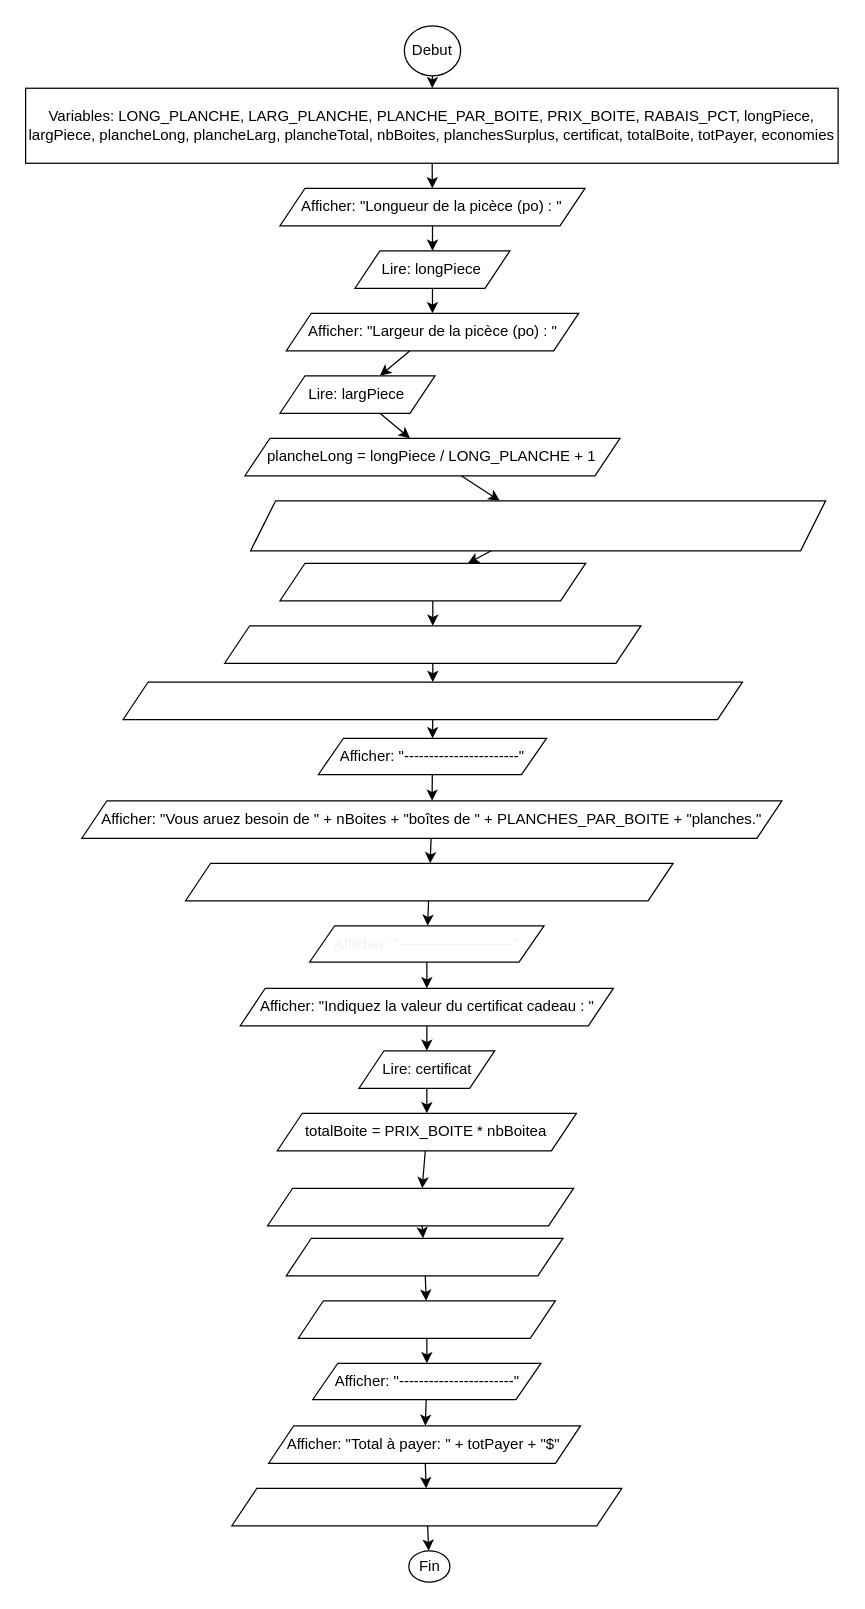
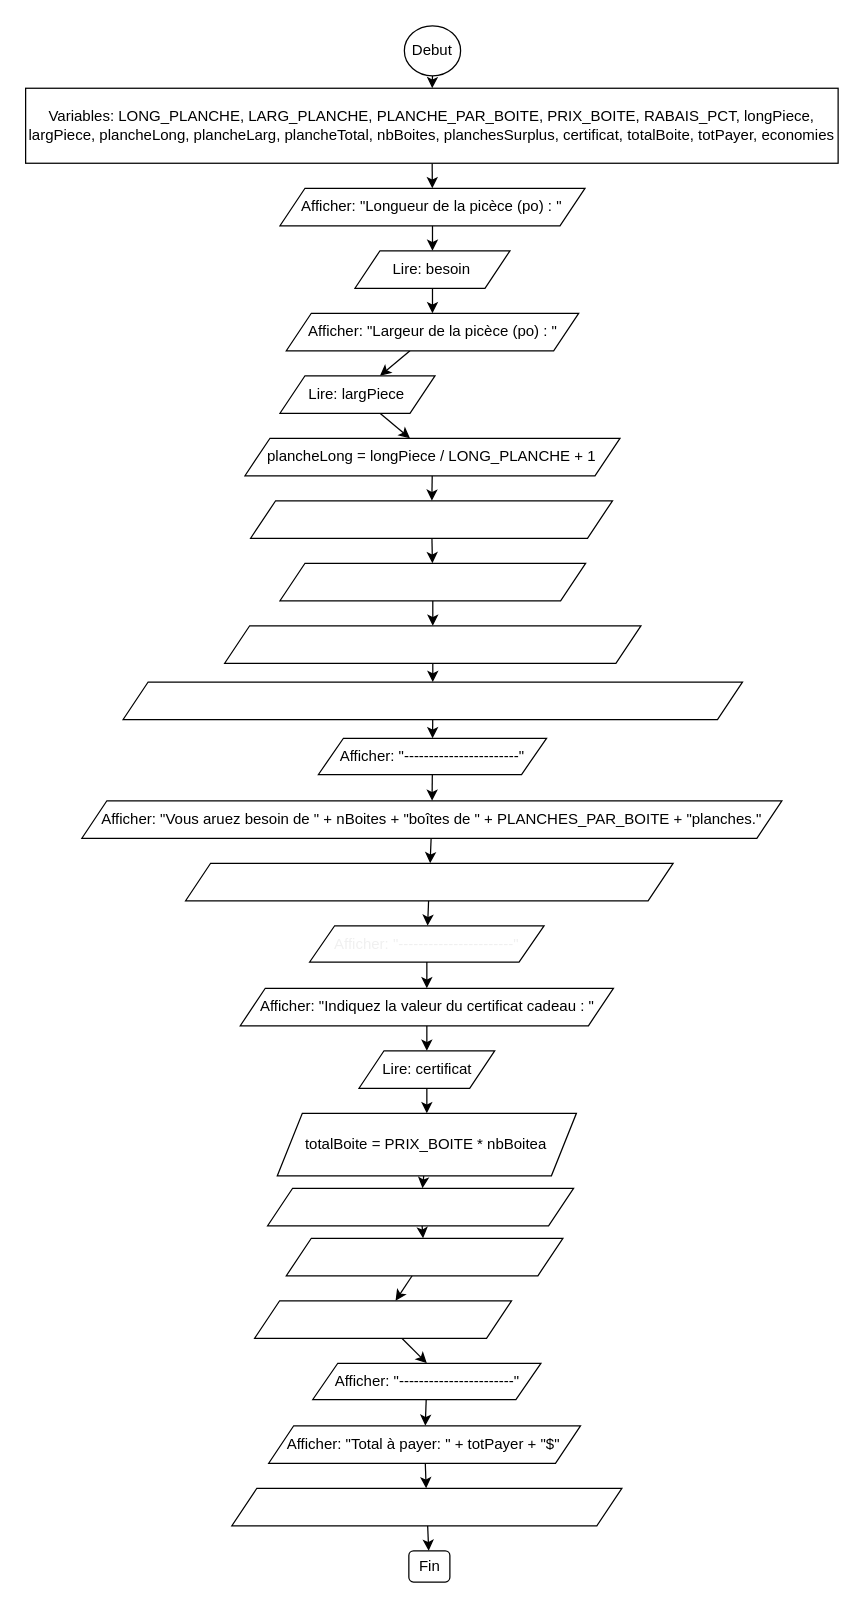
(432, 269) -> (432, 269)
(538, 526) -> (432, 519)
(427, 1132) -> (427, 1144)
(427, 1319) -> (383, 1319)
(429, 1566) -> (429, 1566)
